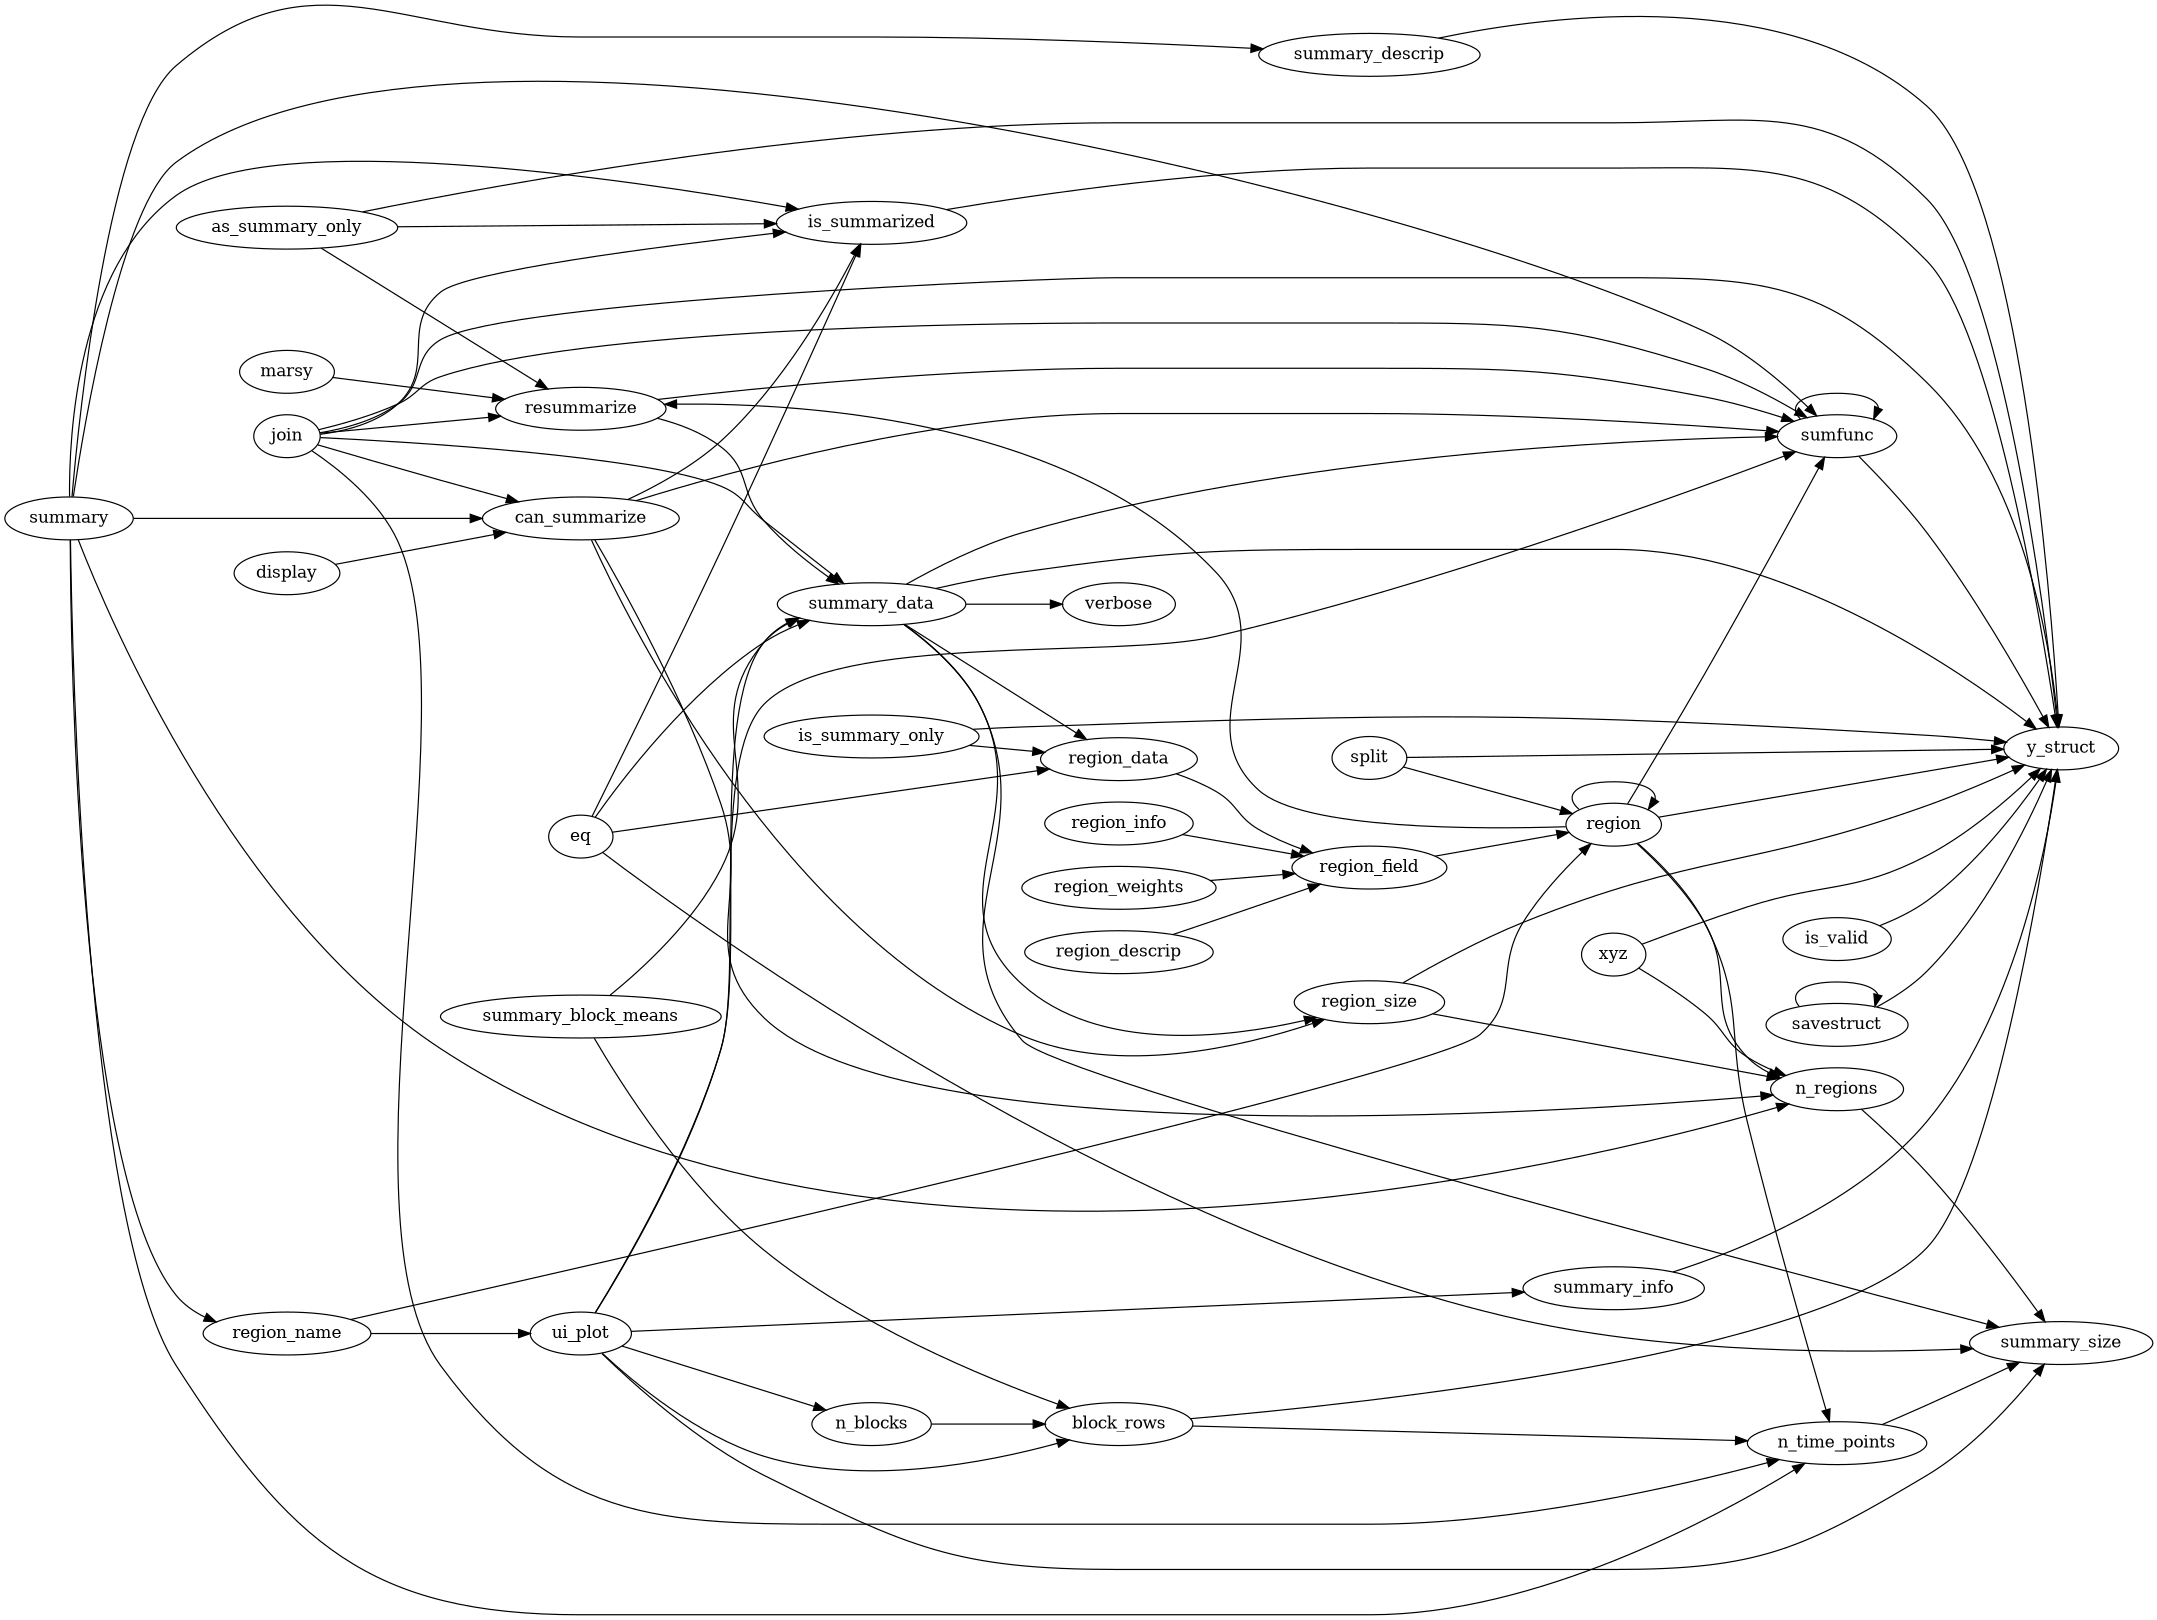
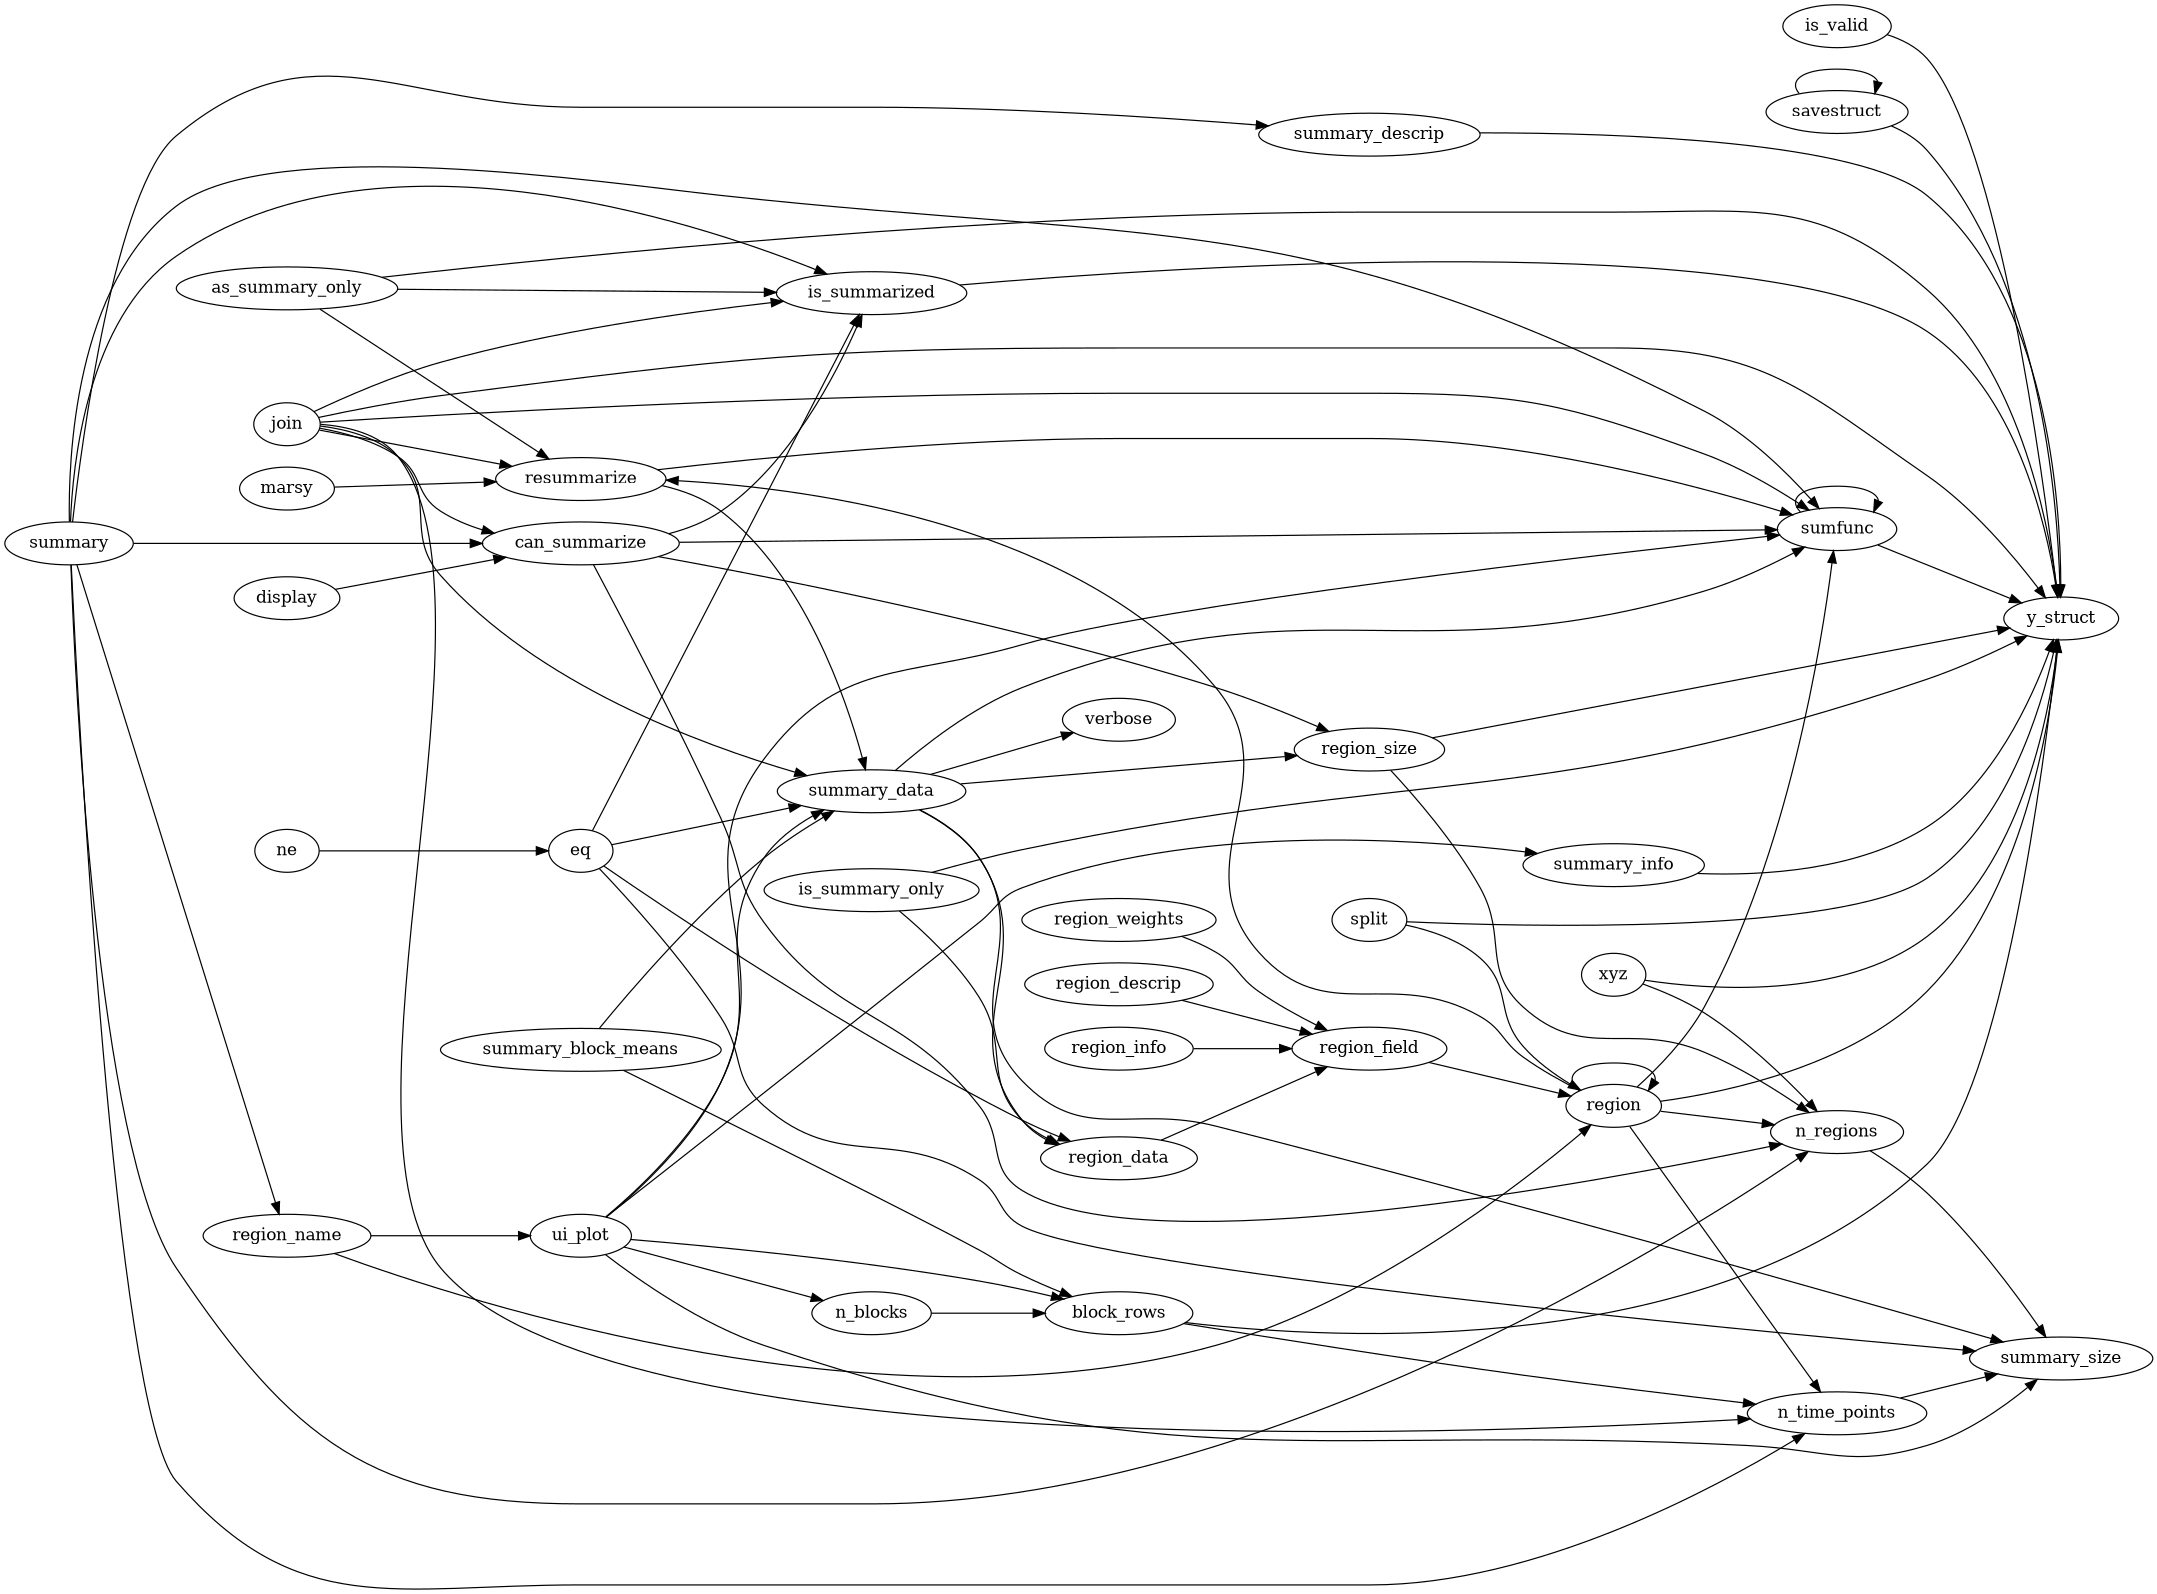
(1472, 549) -> none
none -> (287, 851)
